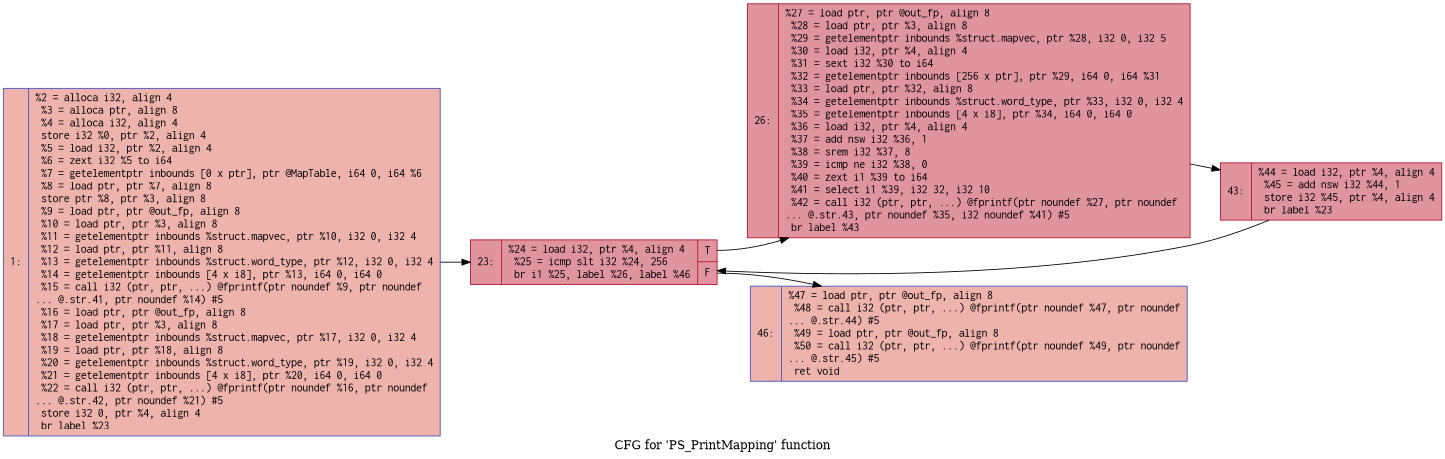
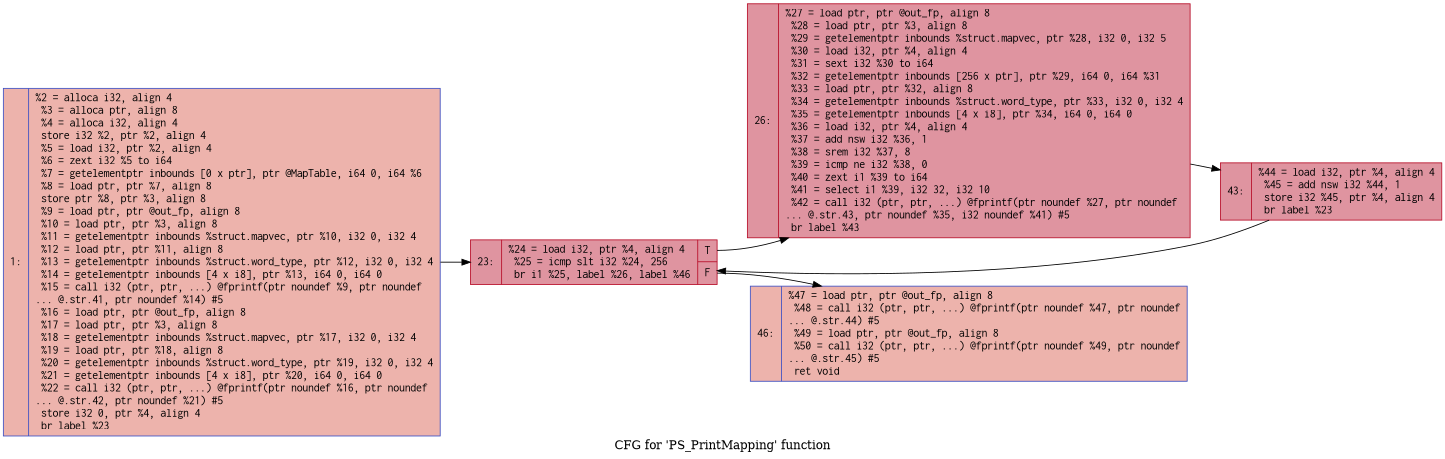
(121, 136) -> (121, 136)
